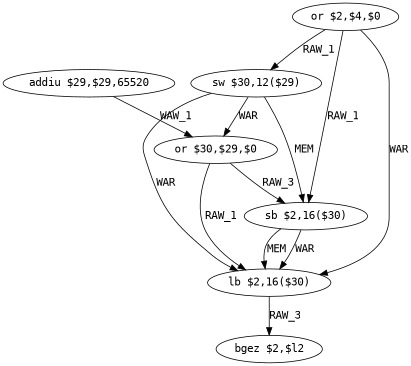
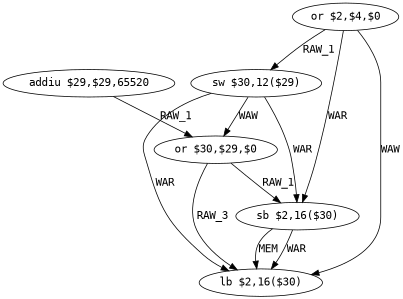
(176, 116) -> (176, 116)
(248, 116) -> (248, 116)
(343, 116) -> (338, 116)
(304, 150) -> (302, 150)
(399, 150) -> (390, 150)
(278, 183) -> (278, 183)
(221, 216) -> (213, 216)
(269, 349) -> none
